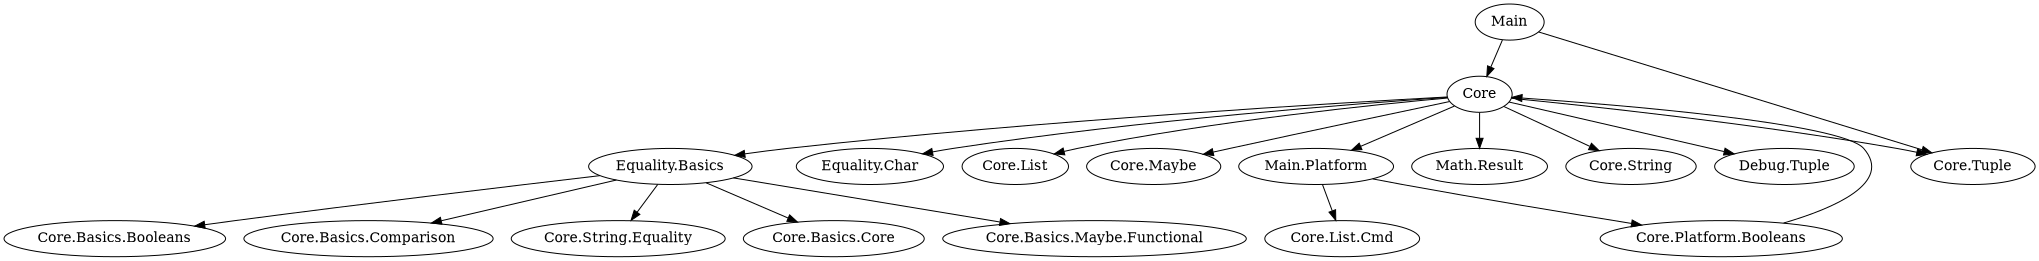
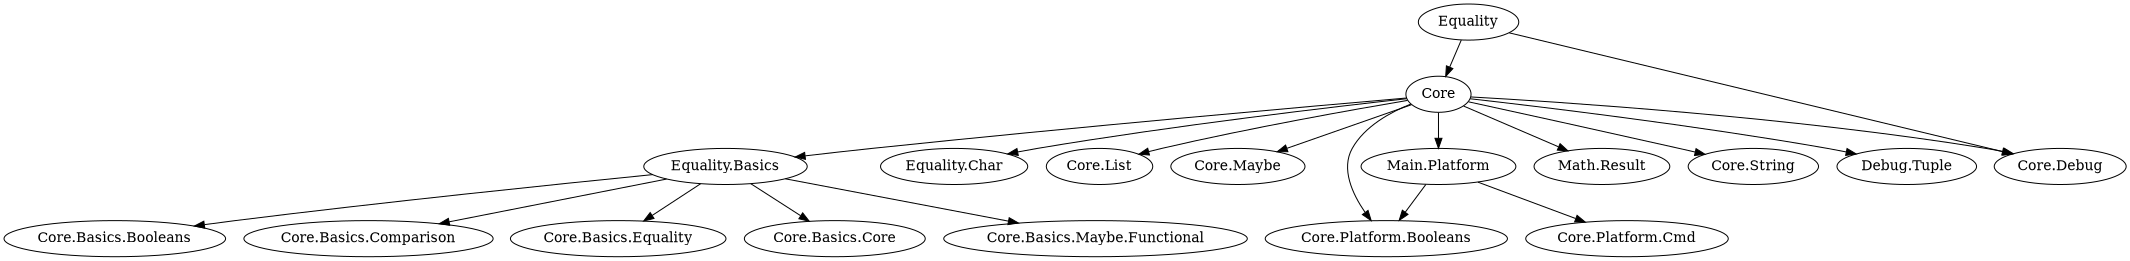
(1510, 22) -> (1469, 22)
(1869, 158) -> (1354, 146)
(1973, 166) -> (2060, 166)
(618, 239) -> (618, 239)
(1342, 239) -> (1627, 239)
